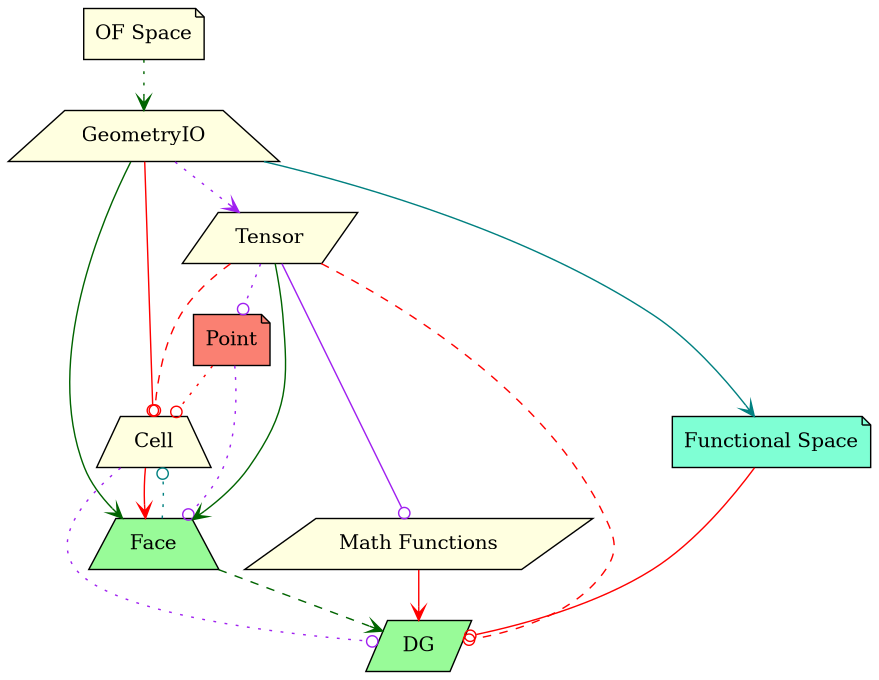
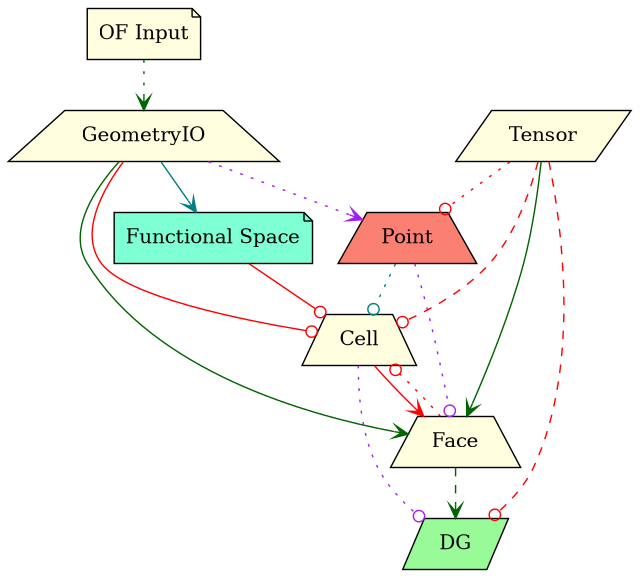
(144, 34) -> (144, 34)
(201, 183) -> (279, 188)
(253, 284) -> (480, 184)
(232, 340) -> (407, 238)
(196, 387) -> (386, 284)
(163, 499) -> (421, 395)
(154, 544) -> (456, 442)
(419, 544) -> none
(633, 581) -> (282, 286)
